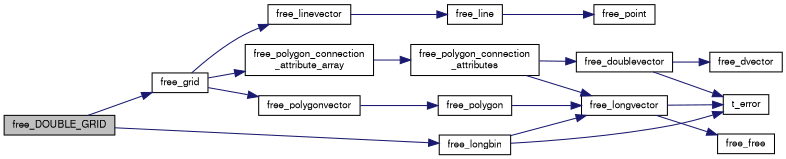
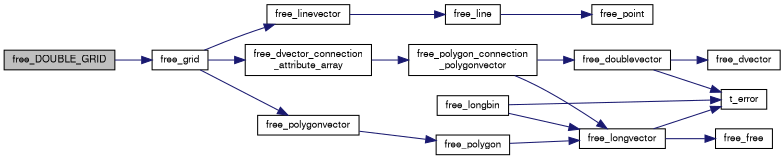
(309, 60) -> (308, 60)
(475, 60) -> (473, 60)
(272, 135) -> none
